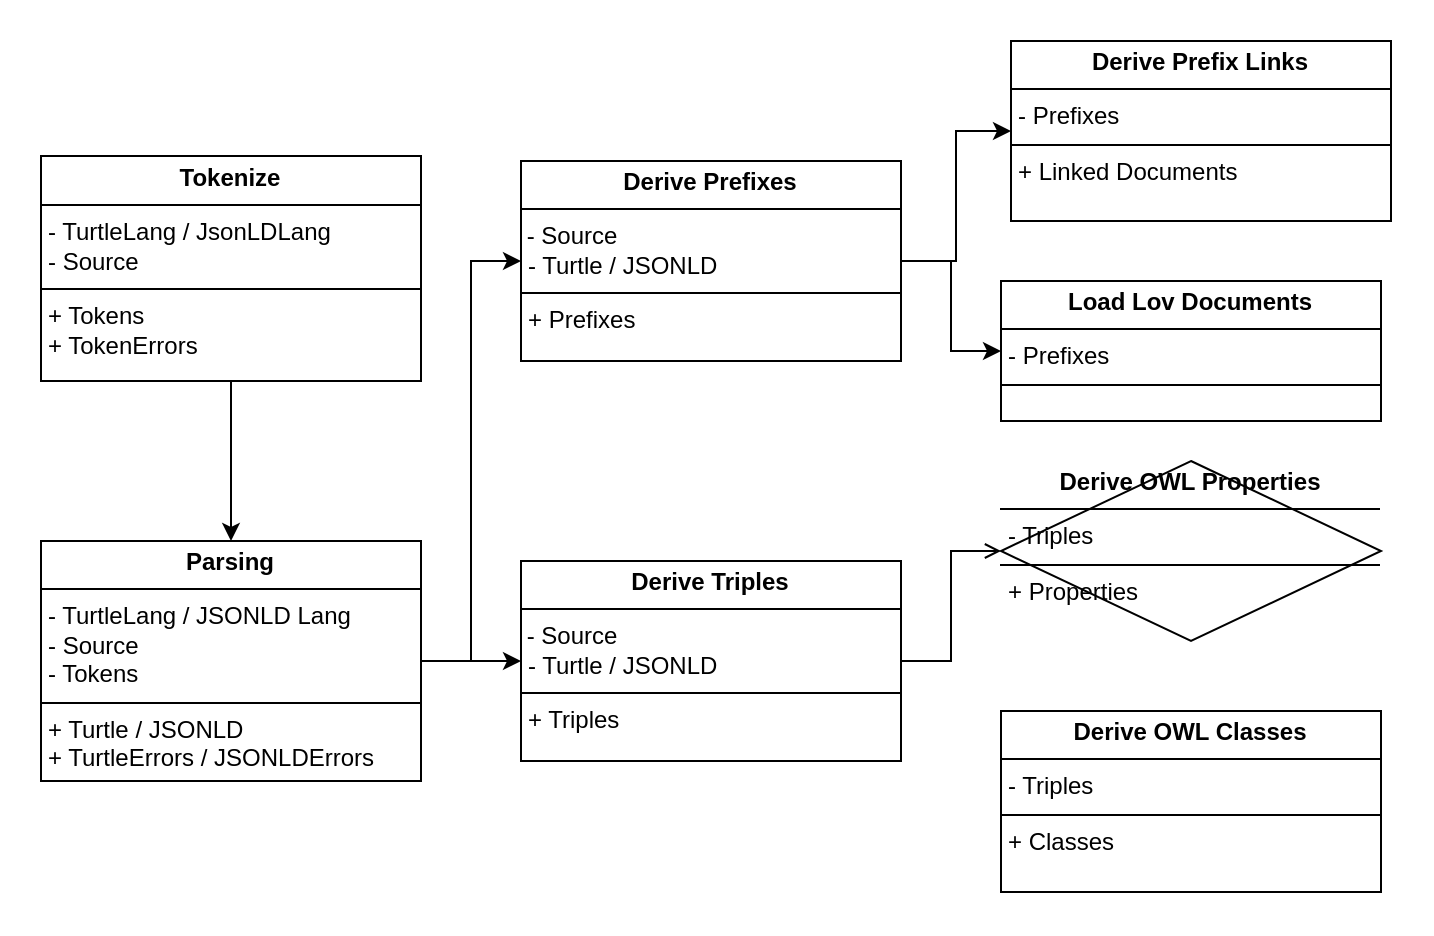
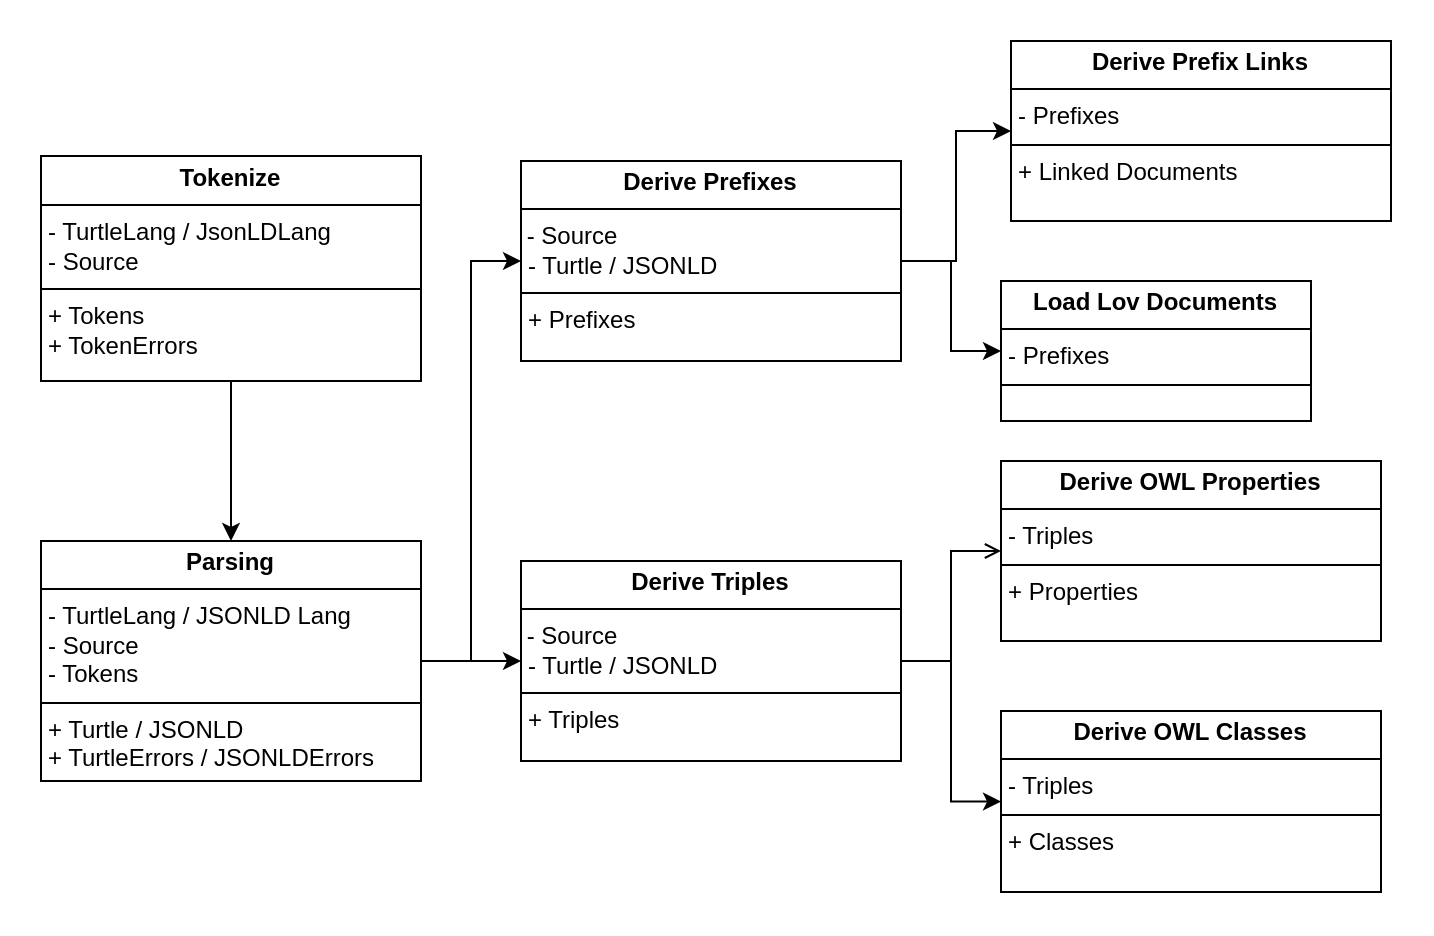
(1191, 351) -> (1156, 351)
(1191, 551) -> (1191, 551)
none -> (951, 751)
